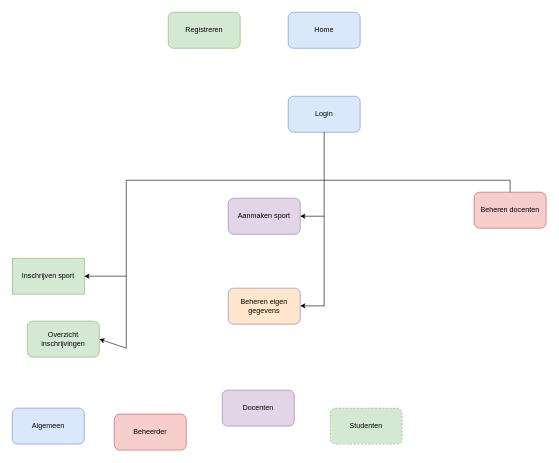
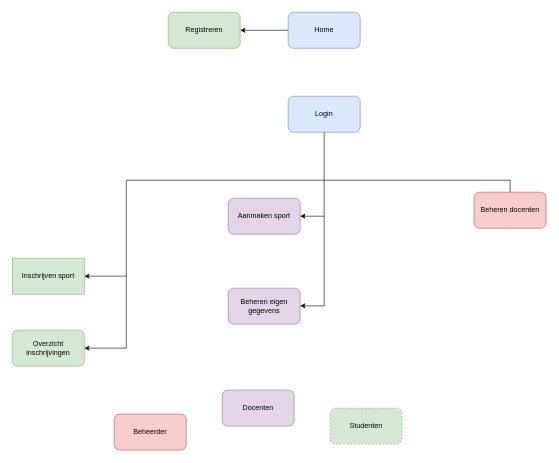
none -> (245, 30)
(264, 306) -> (264, 306)
(63, 339) -> (48, 348)
(48, 426) -> none
